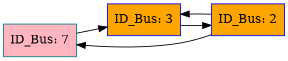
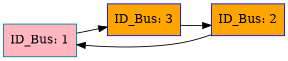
(200, 14) -> none
(40, 40) -> (40, 40)
